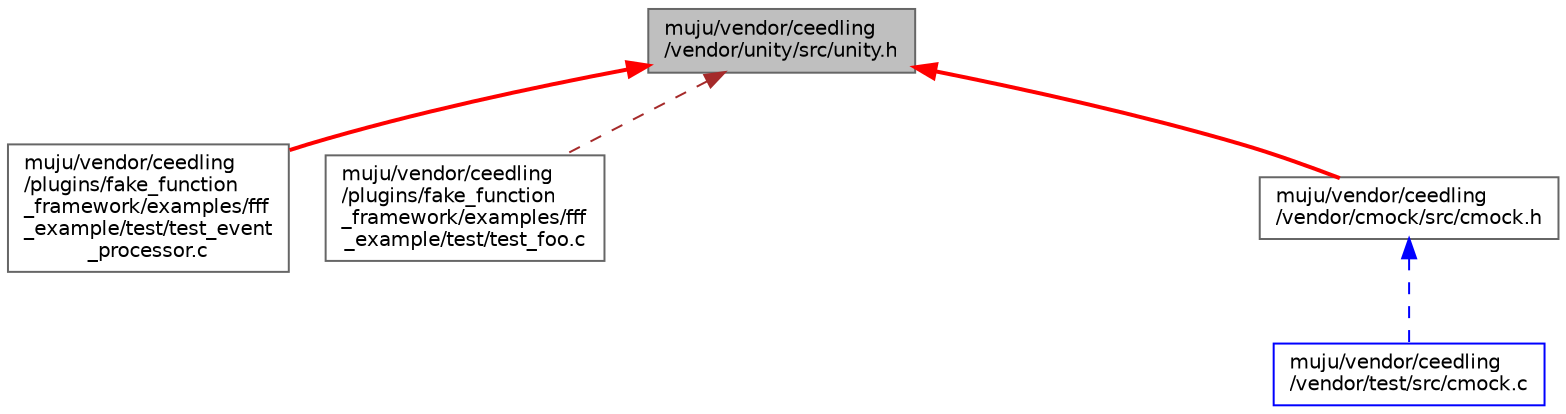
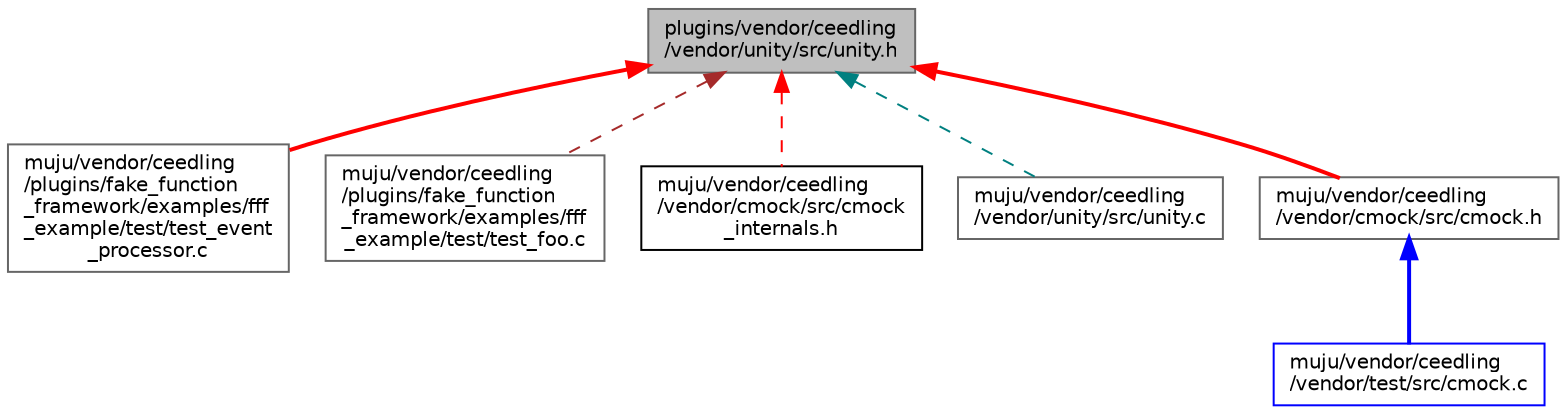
(782, 41) -> (782, 41)
none -> (782, 208)
none -> (1090, 208)
(1409, 301) -> (1409, 301)
